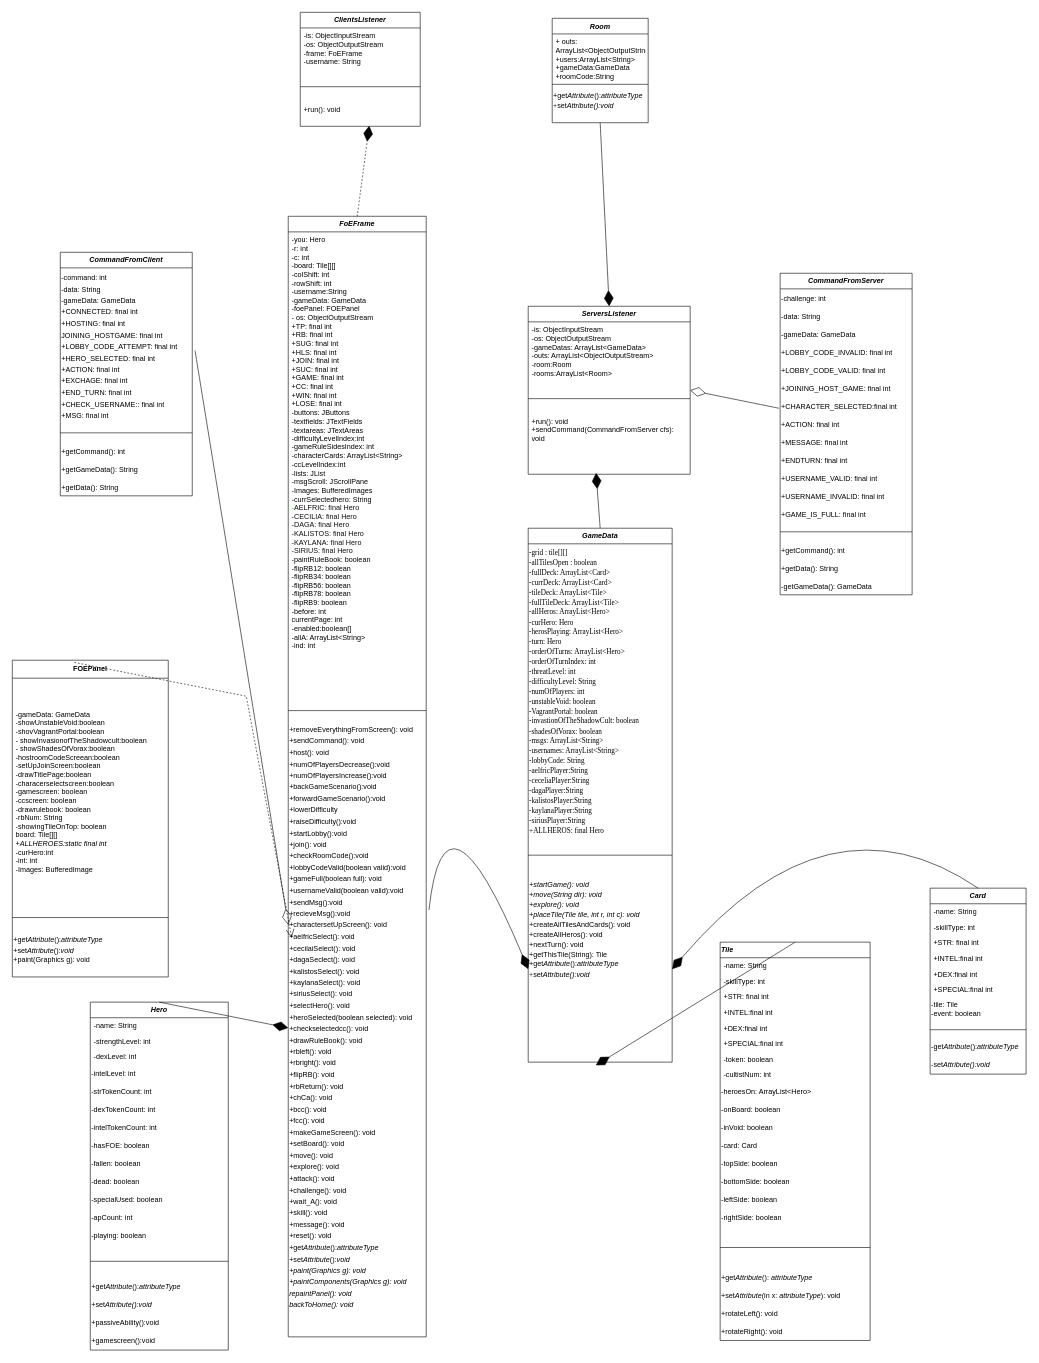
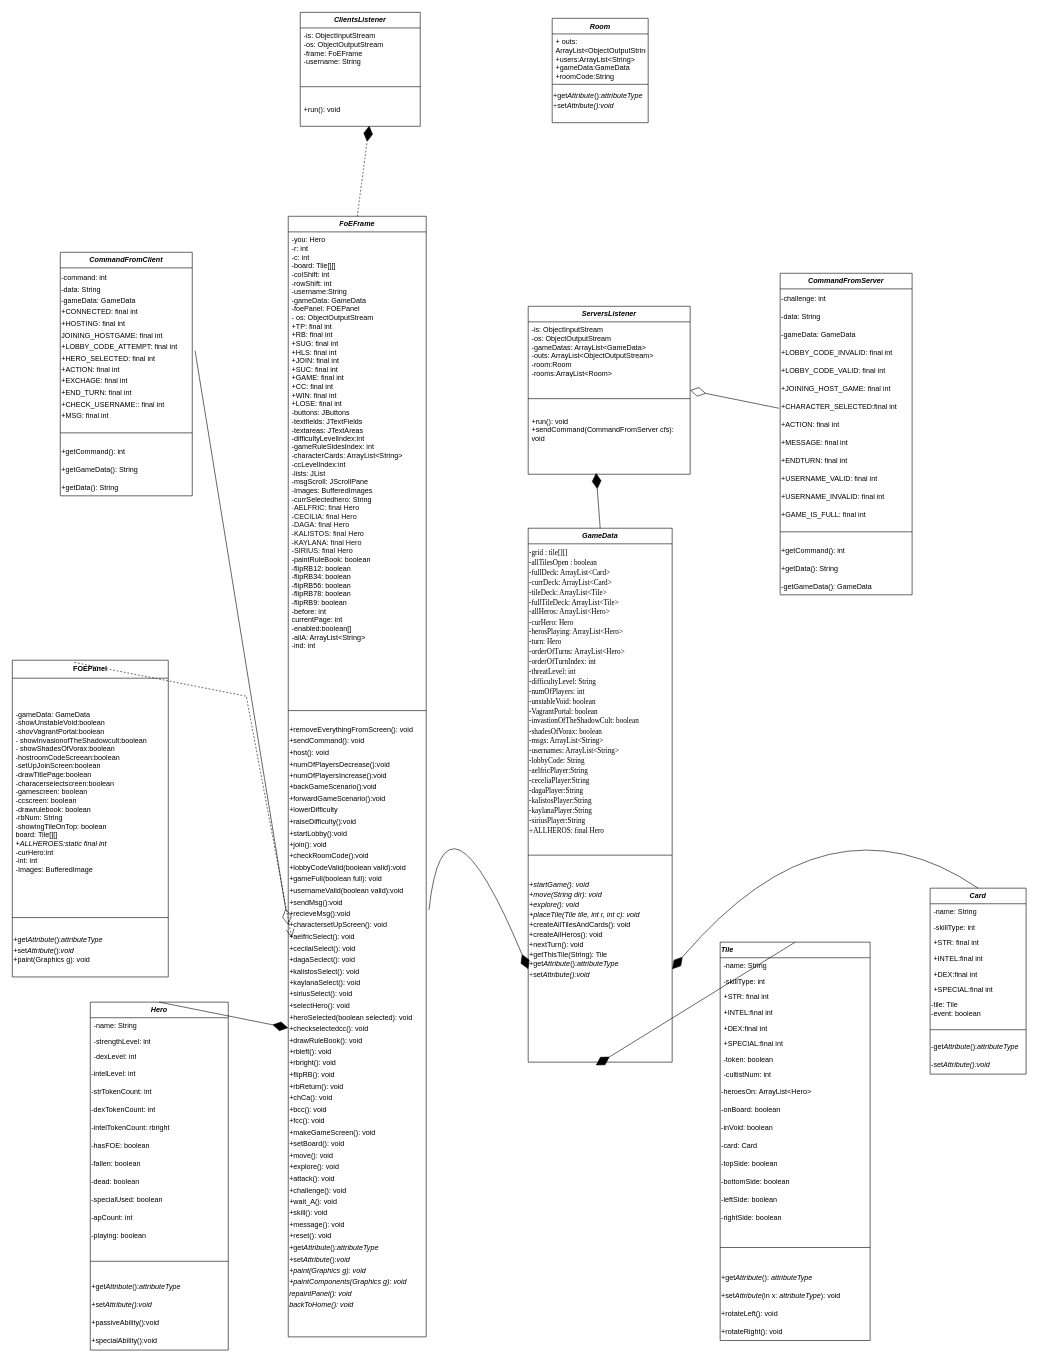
(606, 231) -> none
(129, 1128) -> (137, 1128)
(126, 1341) -> (129, 1341)
